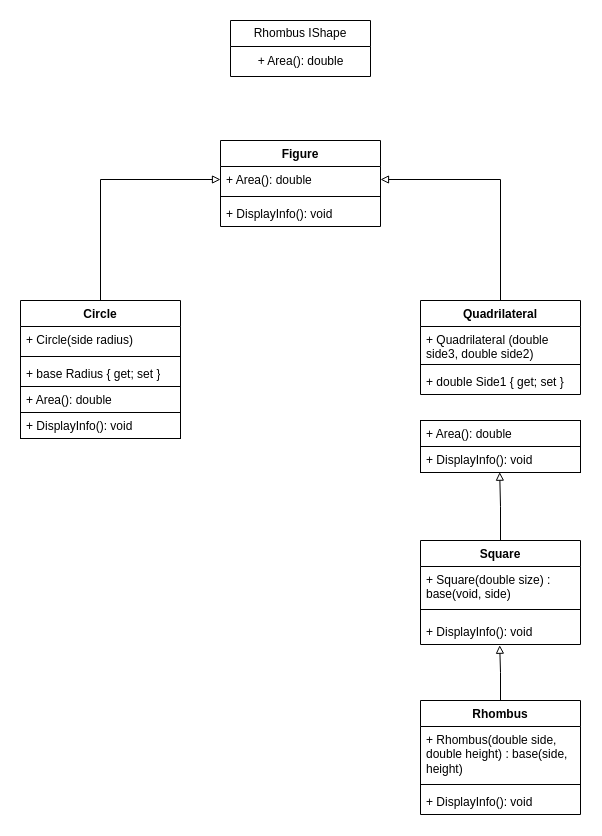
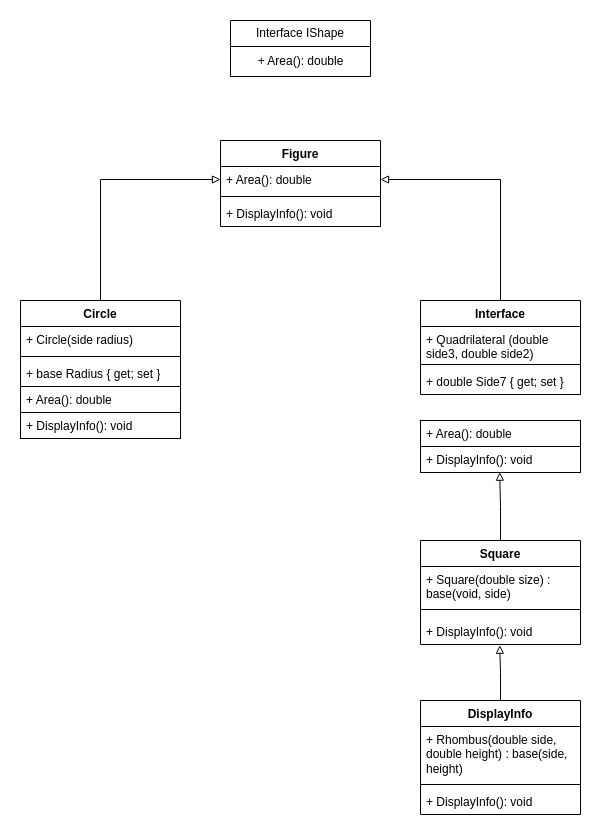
(301, 34) -> (301, 34)
(501, 315) -> (501, 315)
(502, 390) -> (502, 390)
(501, 715) -> (501, 715)
